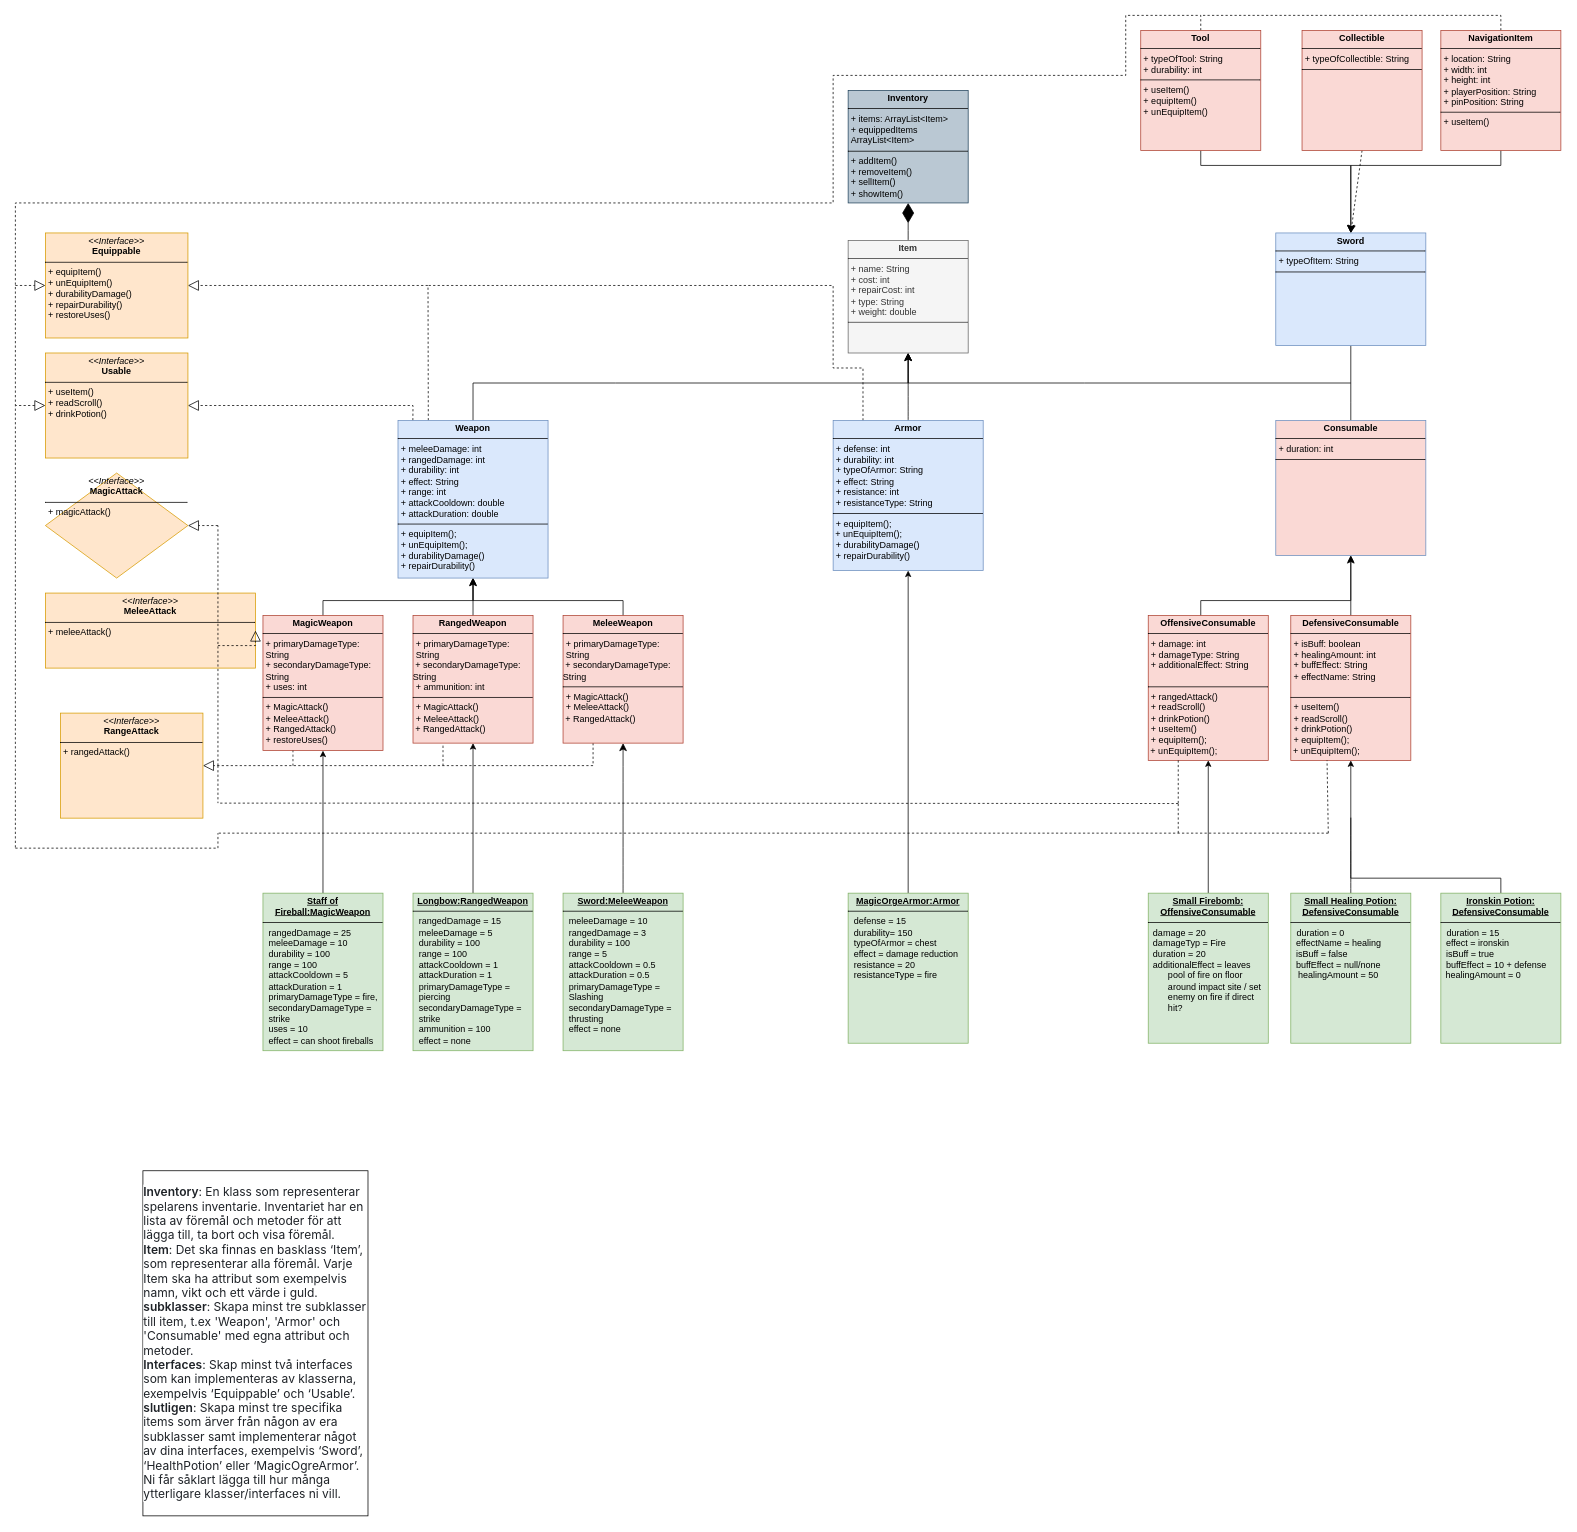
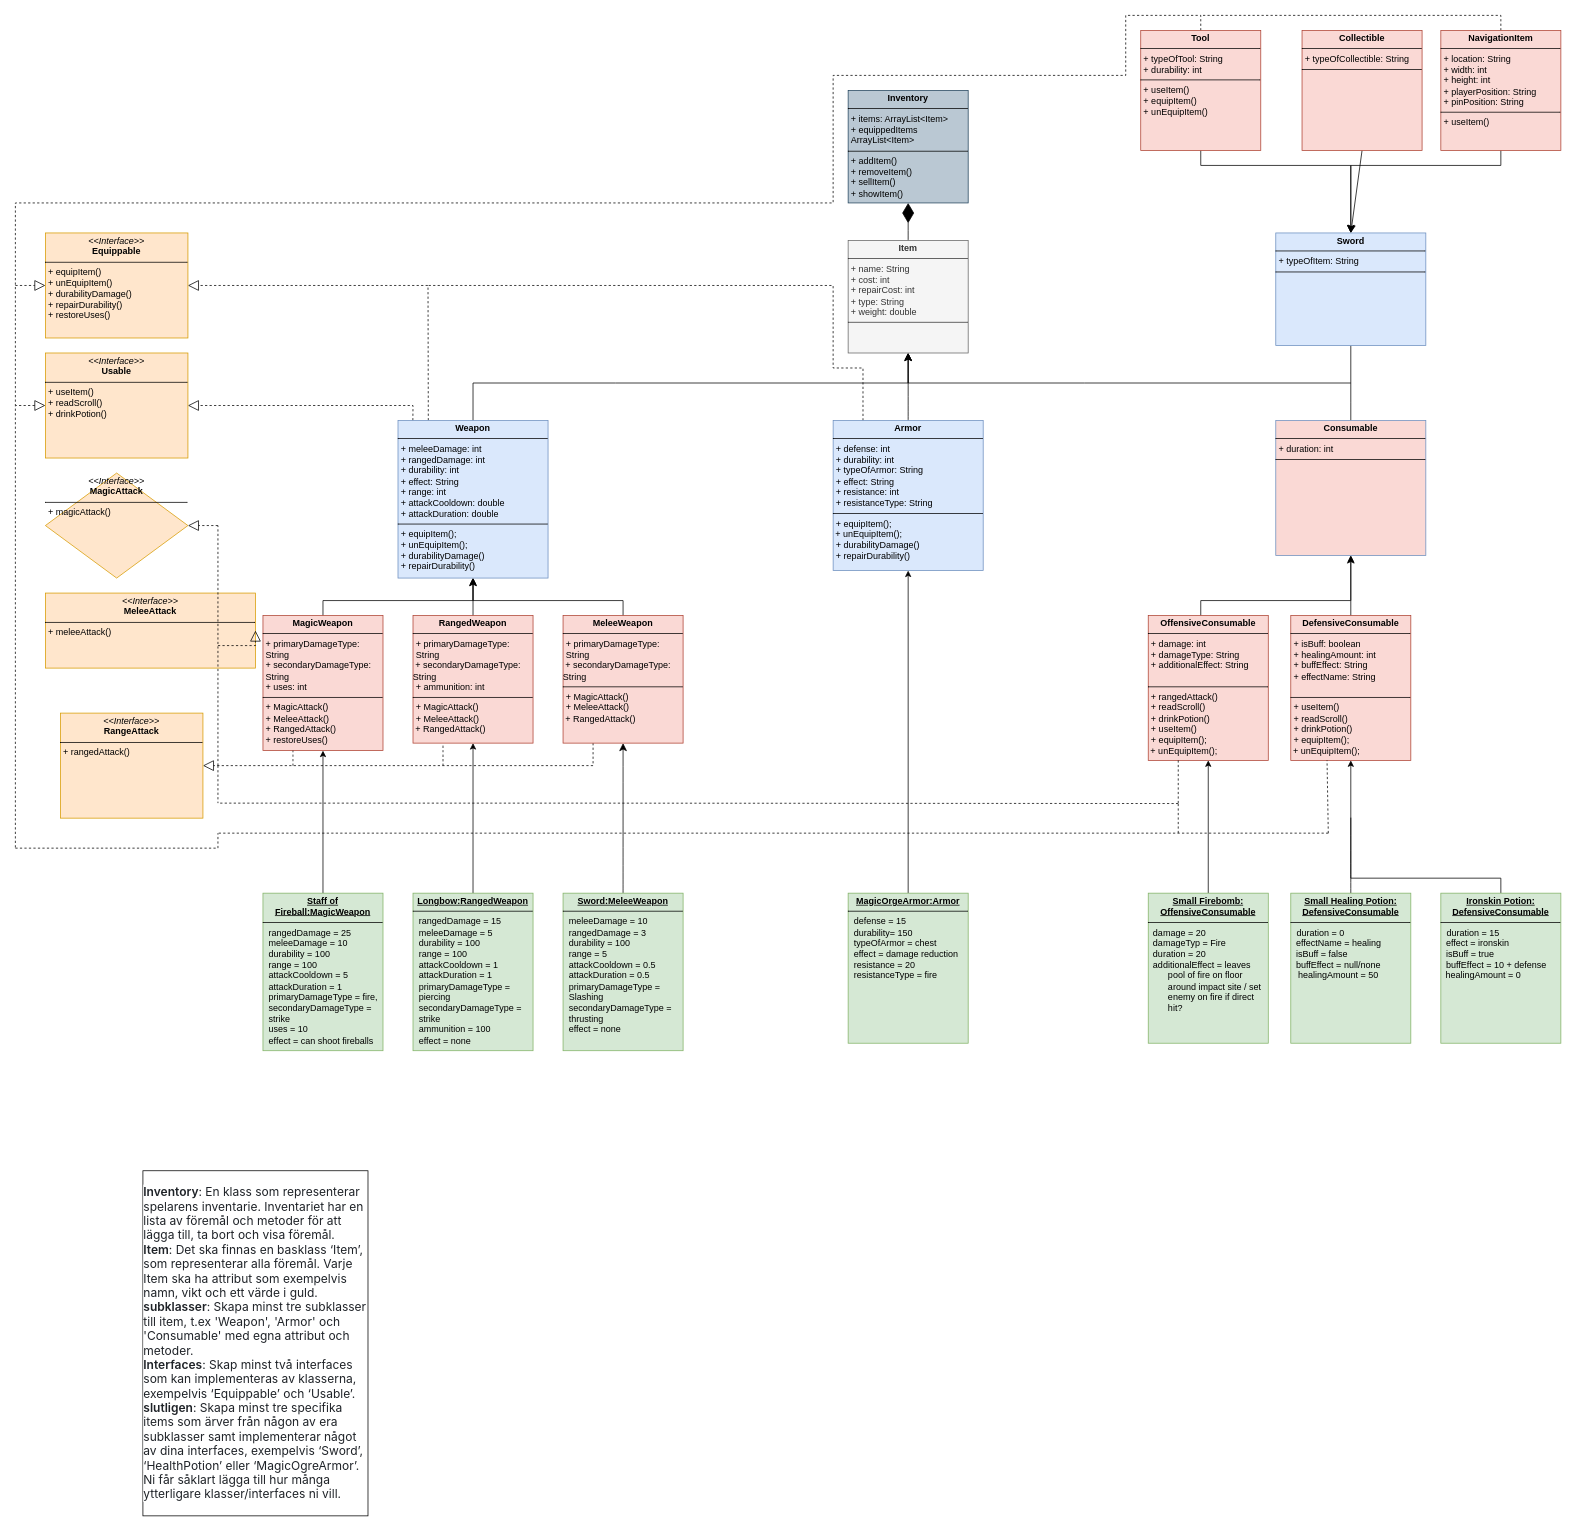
(1357, 187) -> (1357, 187)
